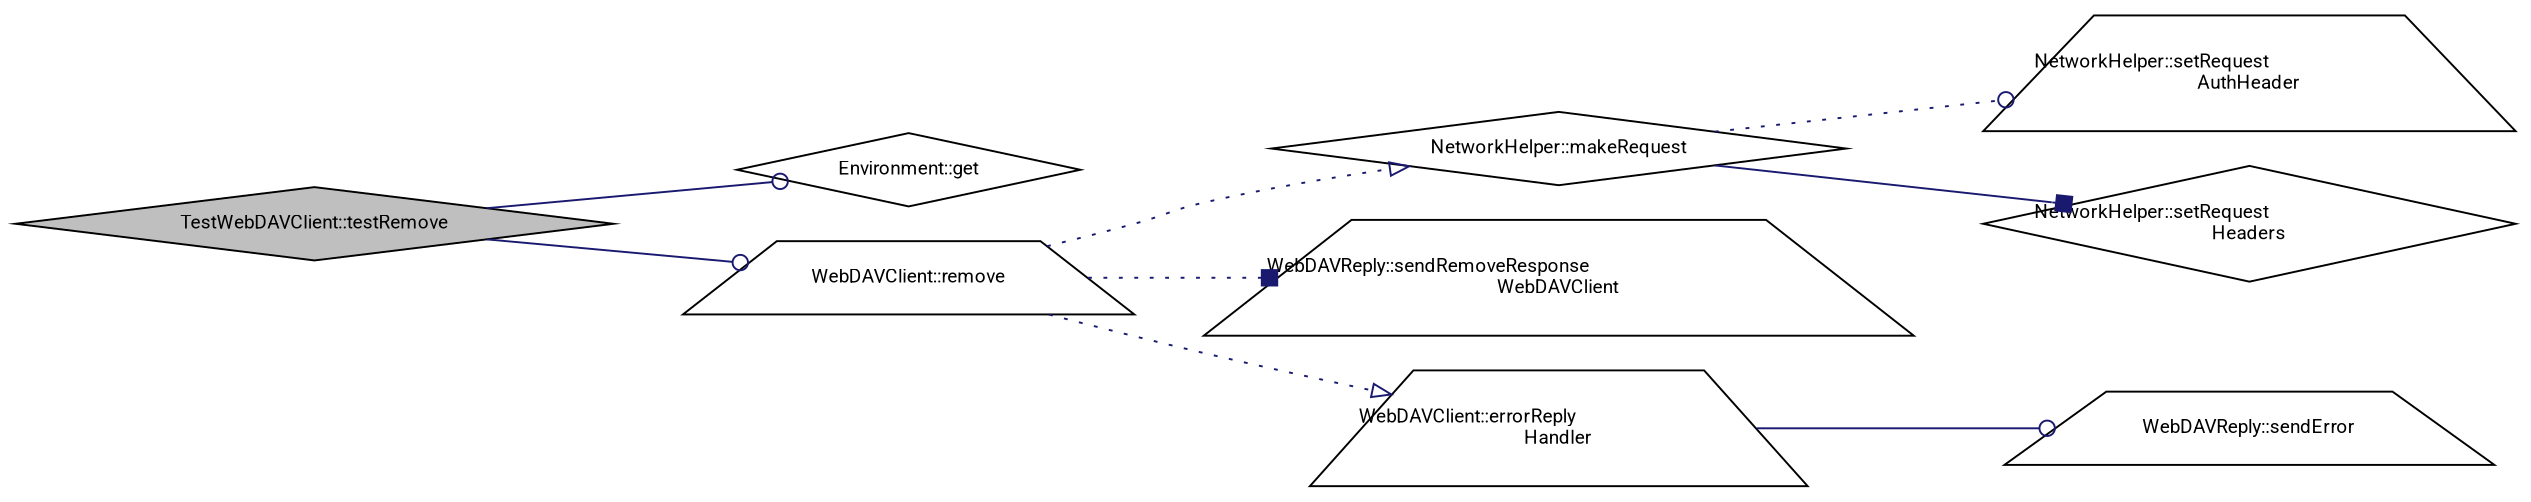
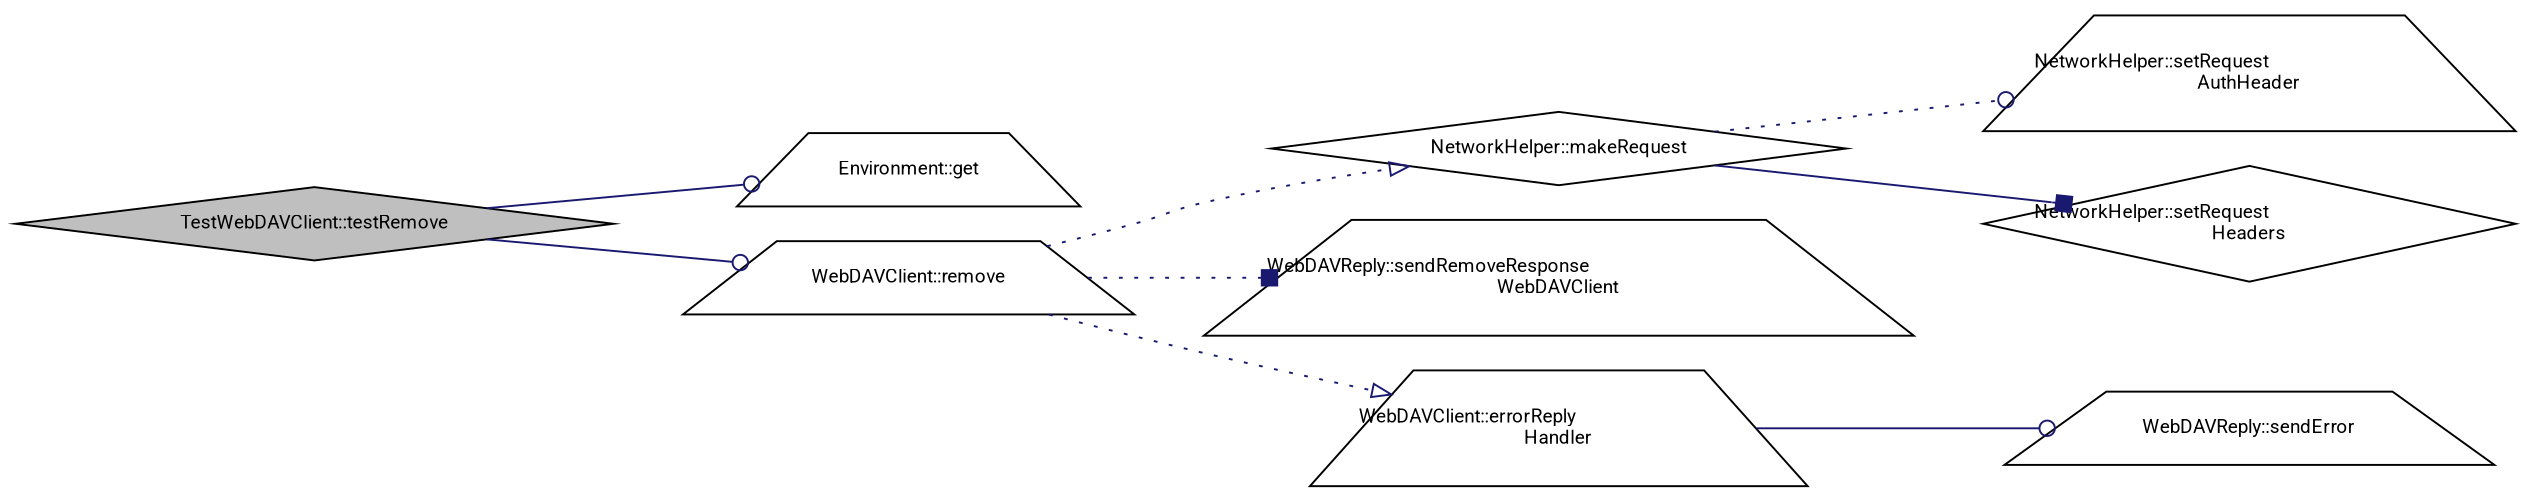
(909, 170) -> (909, 170)
